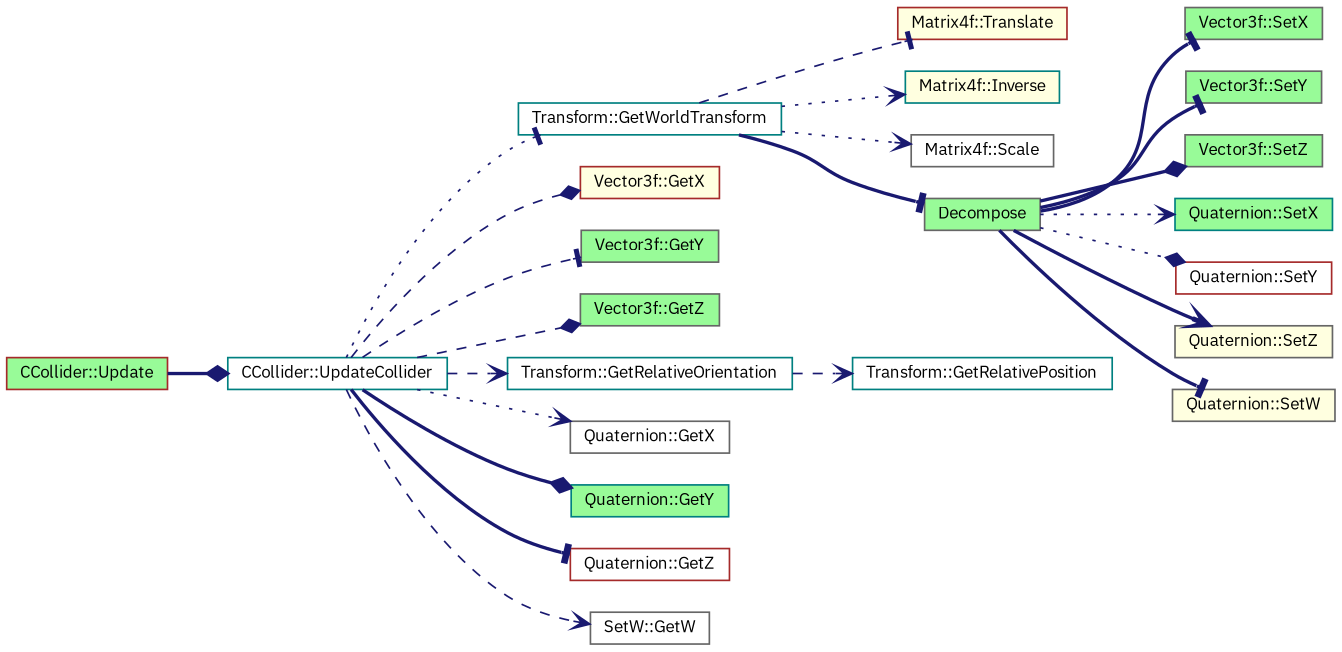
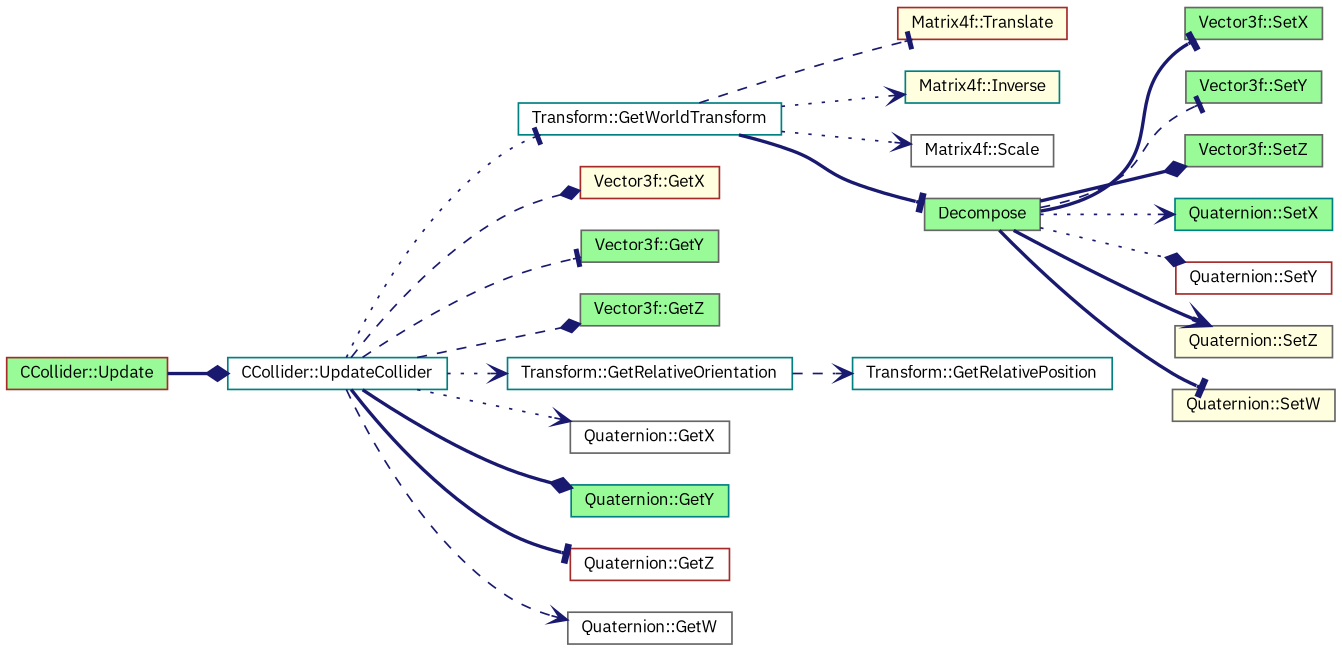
(1150, 141) -> (1150, 141)
(469, 374) -> (469, 374)
(650, 628) -> (650, 628)
